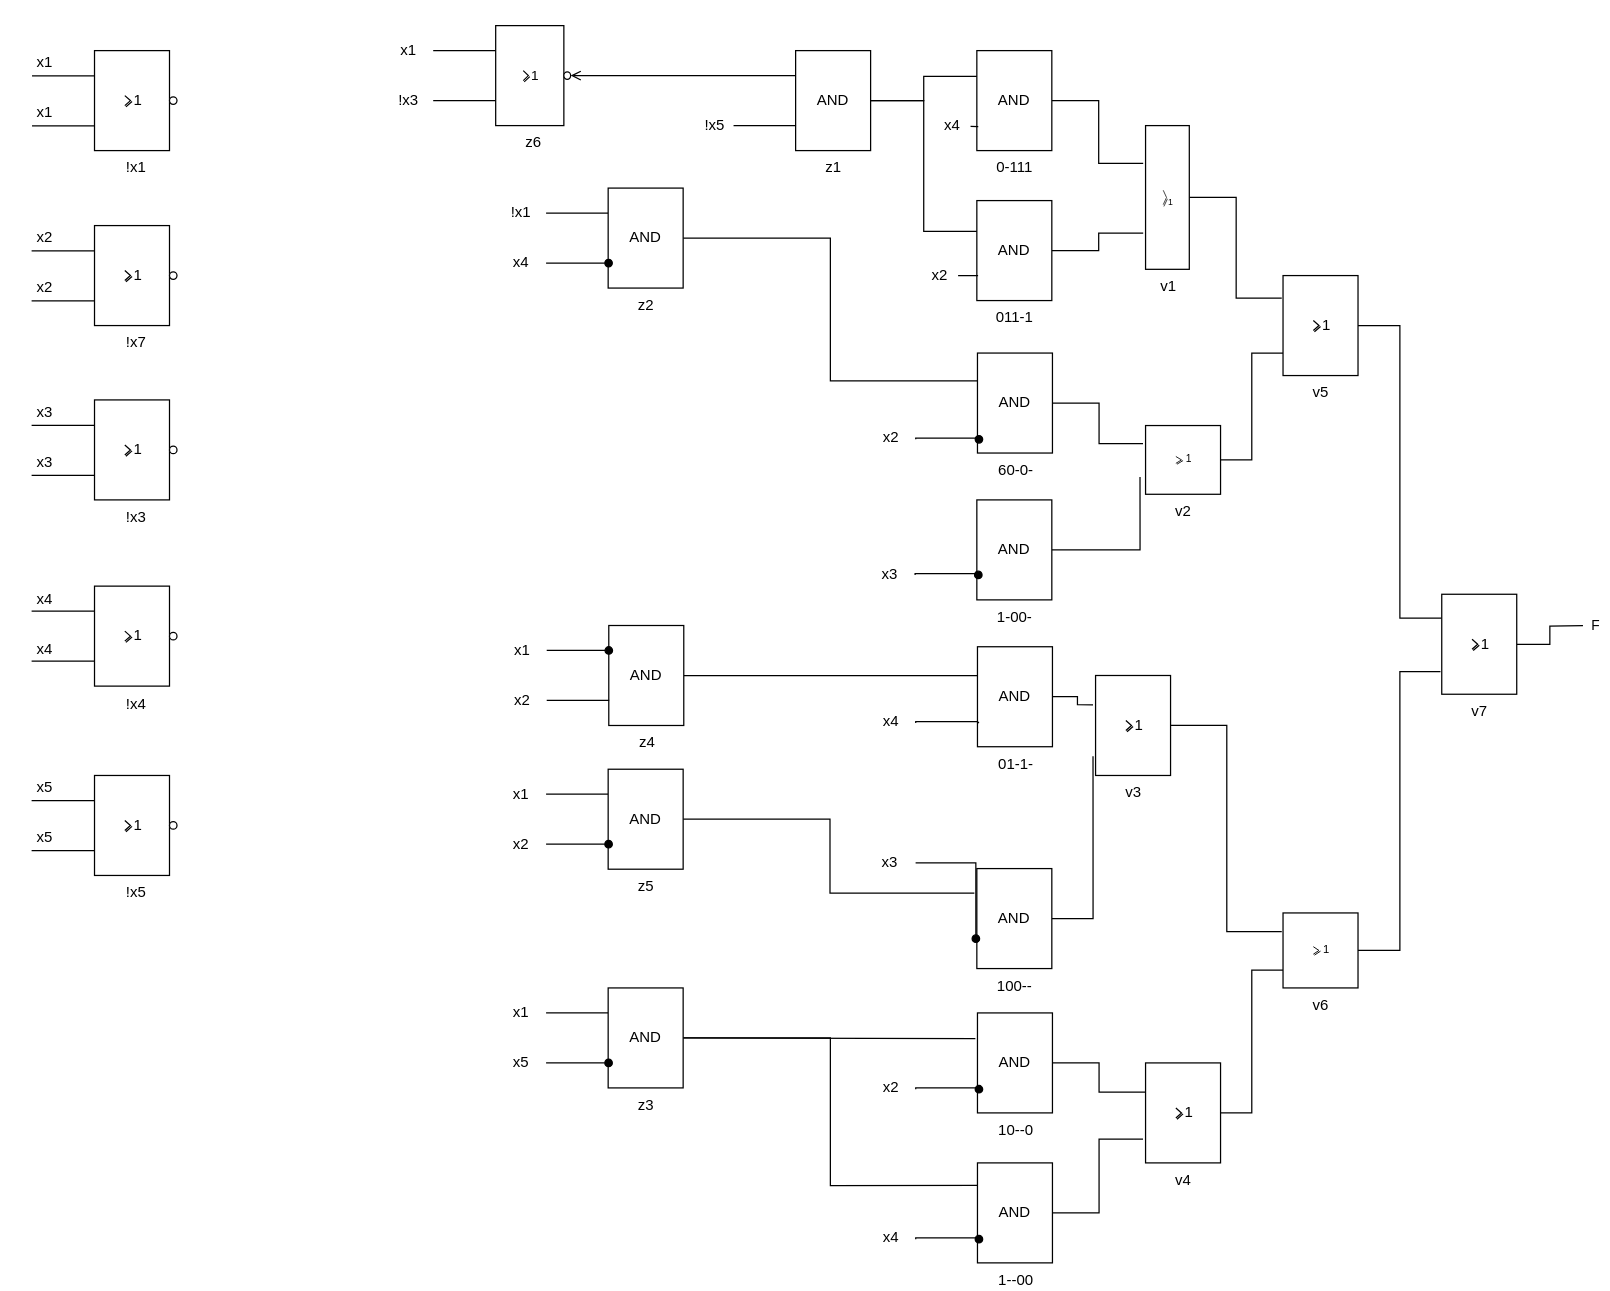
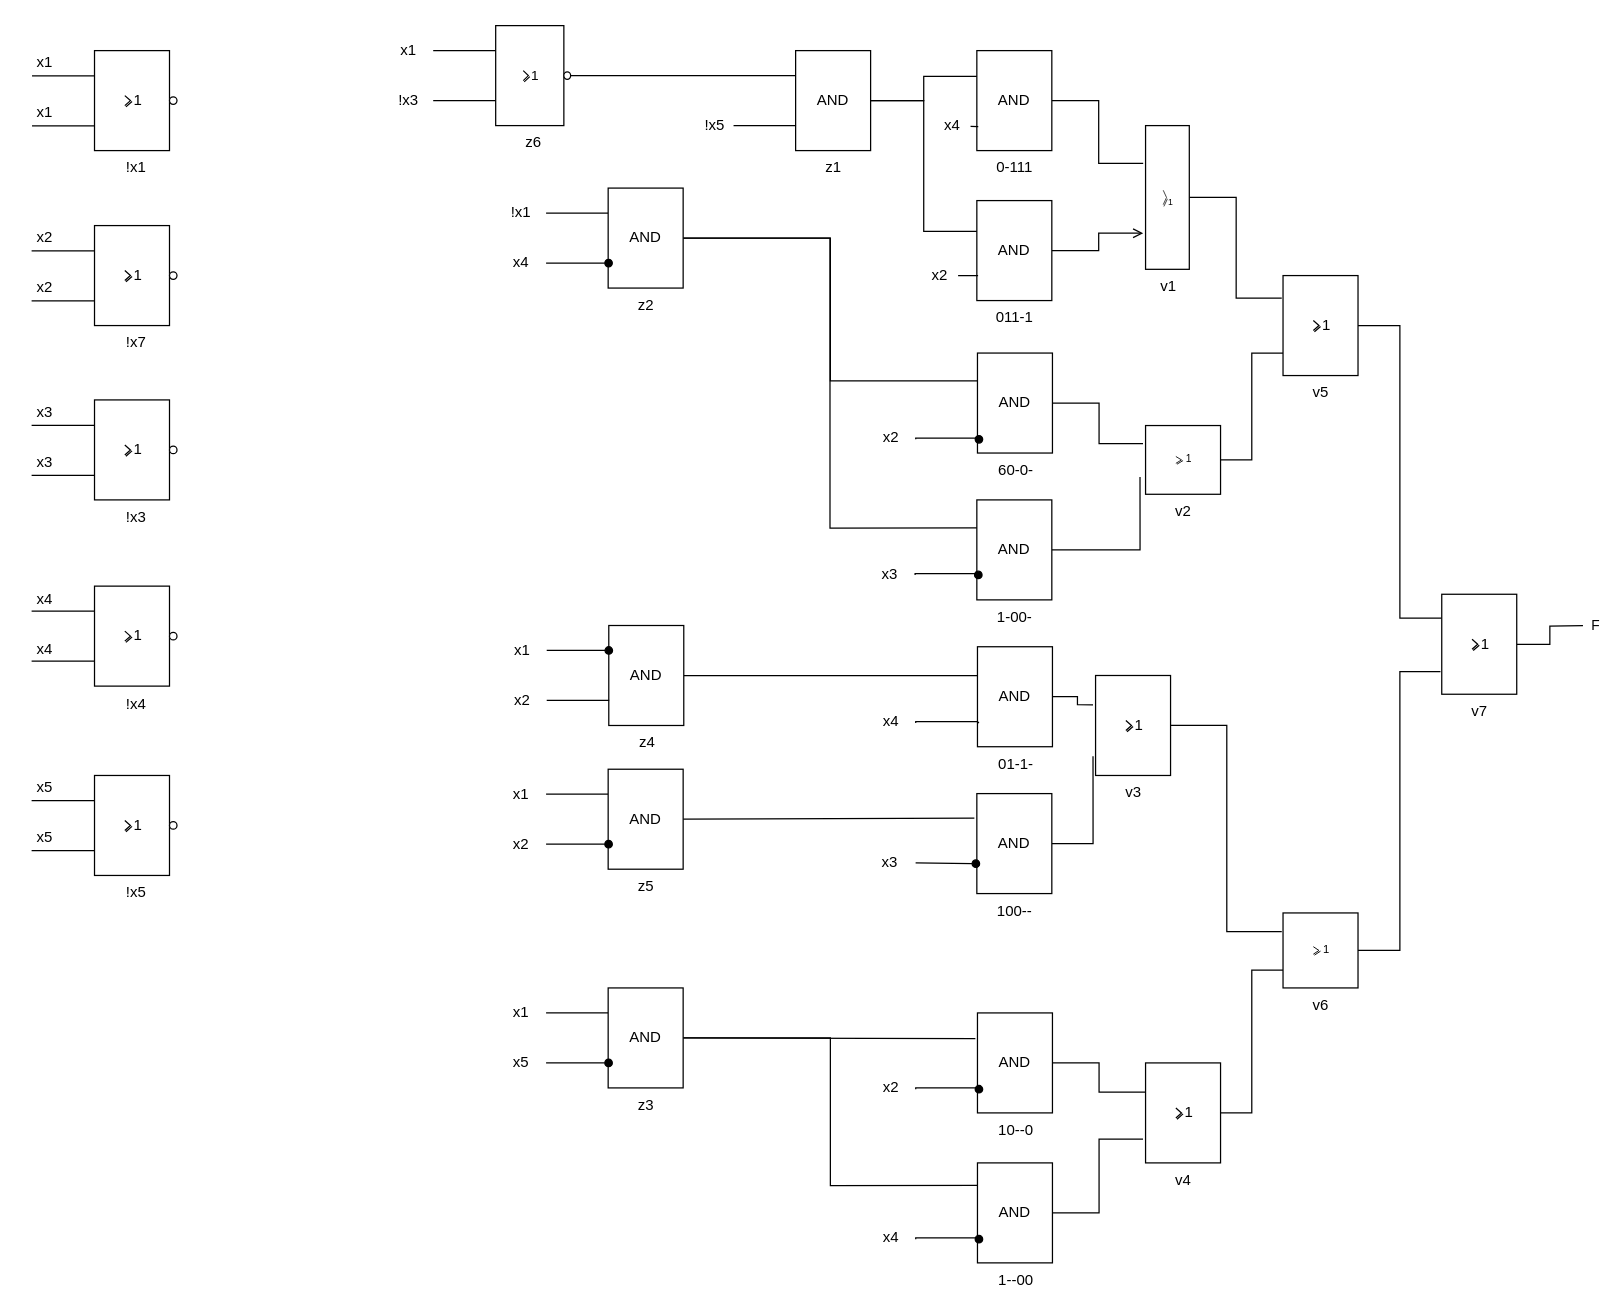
(577, 76) -> (576, 76)
(1138, 233) -> (1137, 233)
none -> (831, 528)
(1014, 919) -> (1014, 844)
